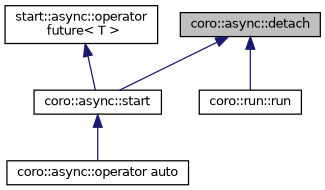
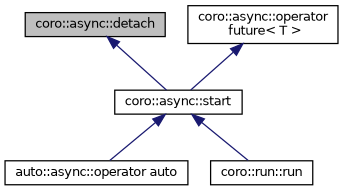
(81, 25) -> (263, 25)
(250, 70) -> (225, 141)
(98, 173) -> (96, 173)
